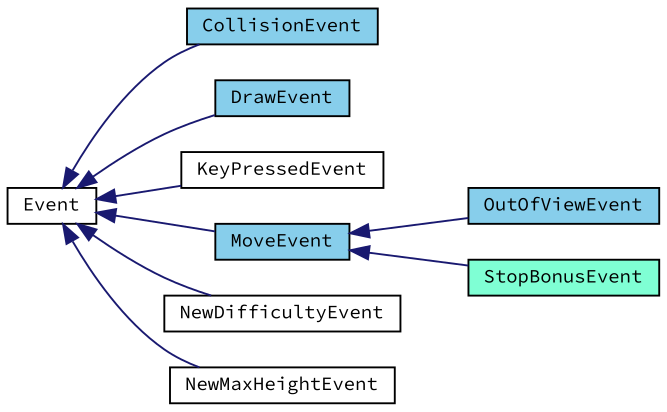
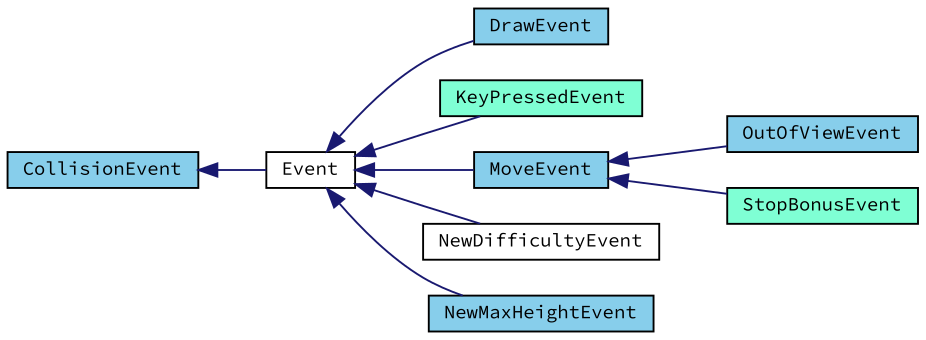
(126, 97) -> (242, 170)
(282, 170) -> (541, 98)
(282, 385) -> (541, 314)
